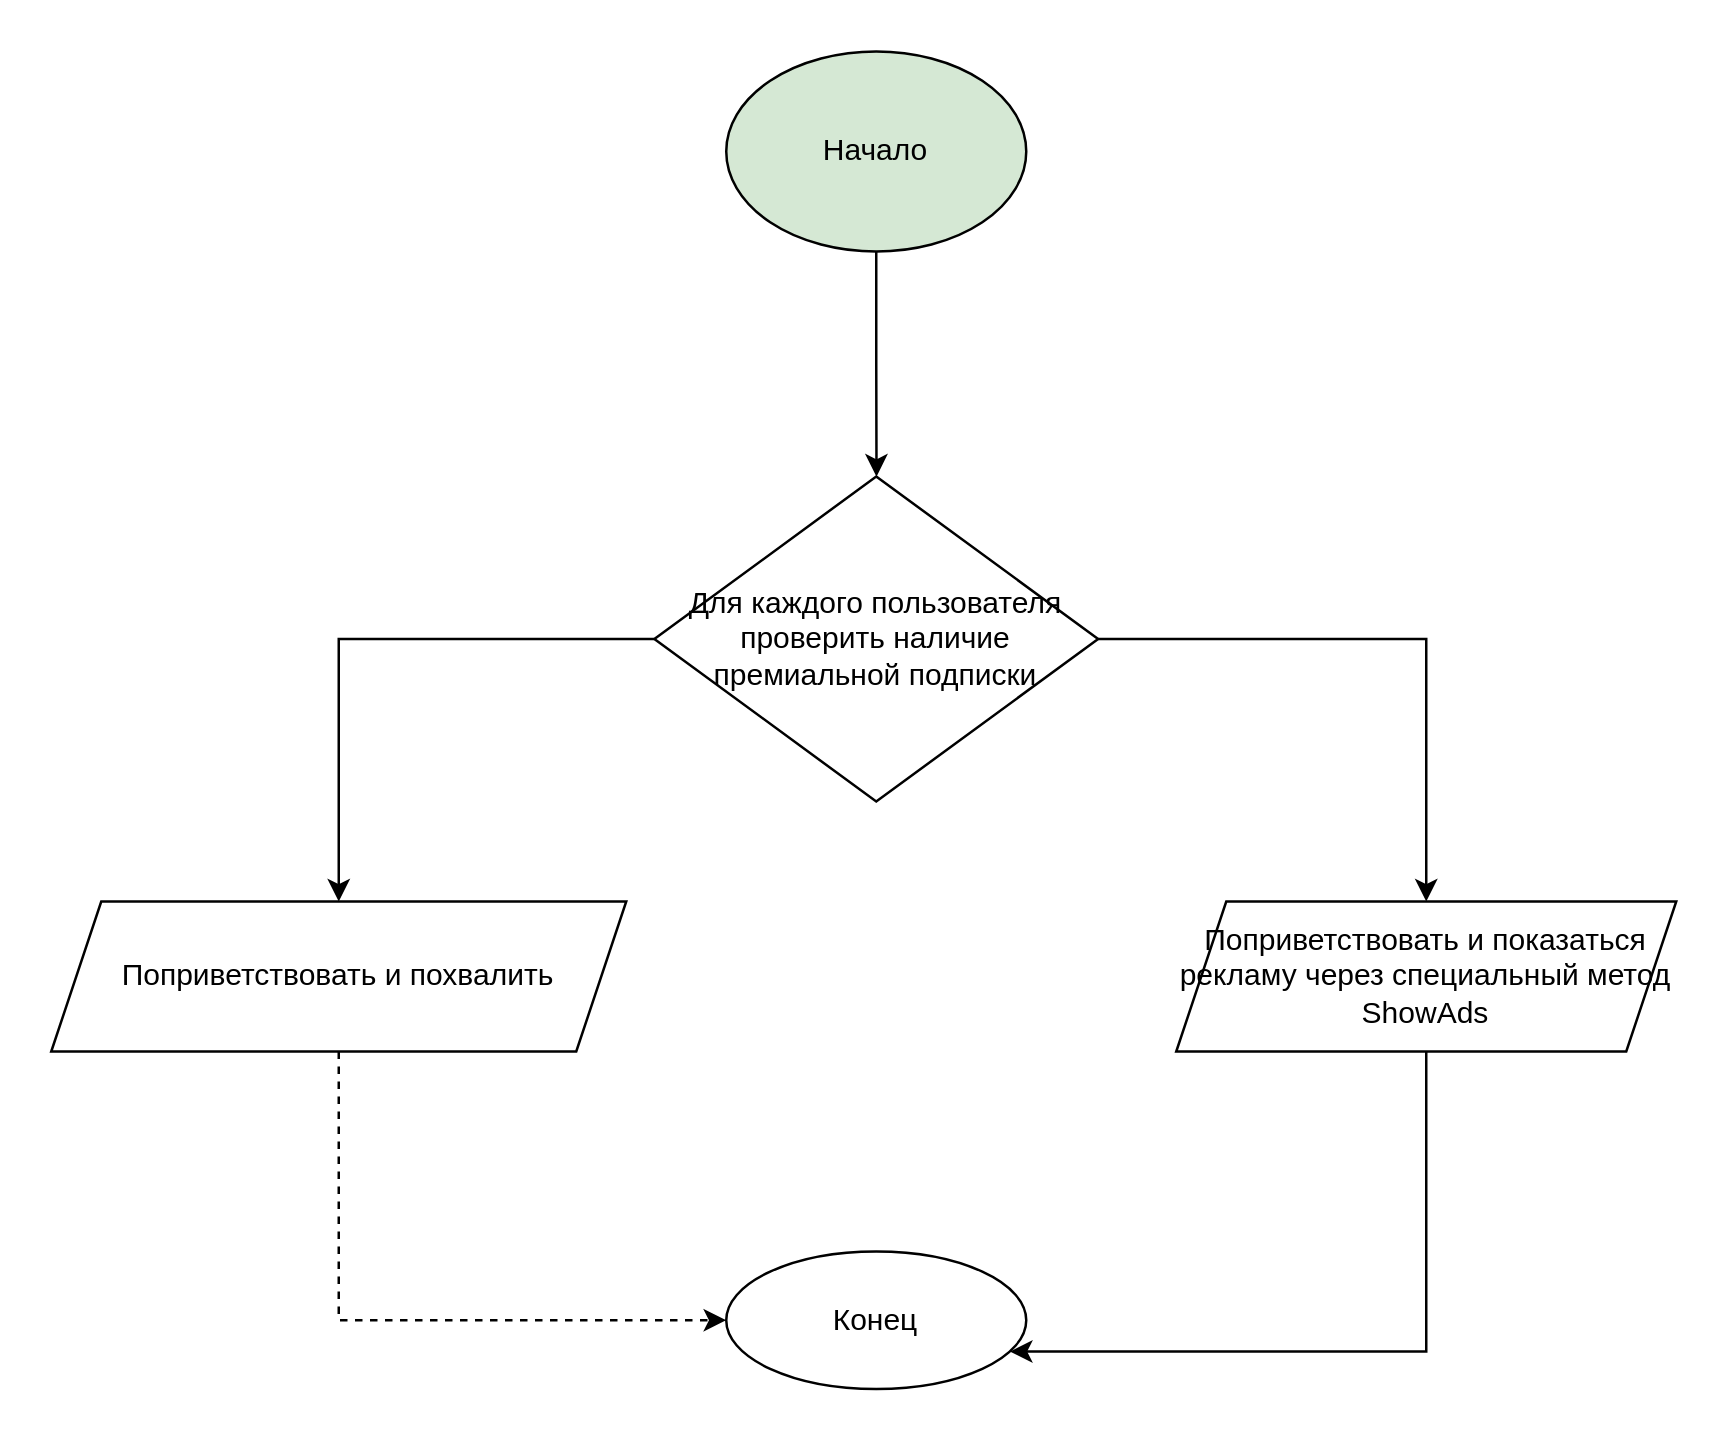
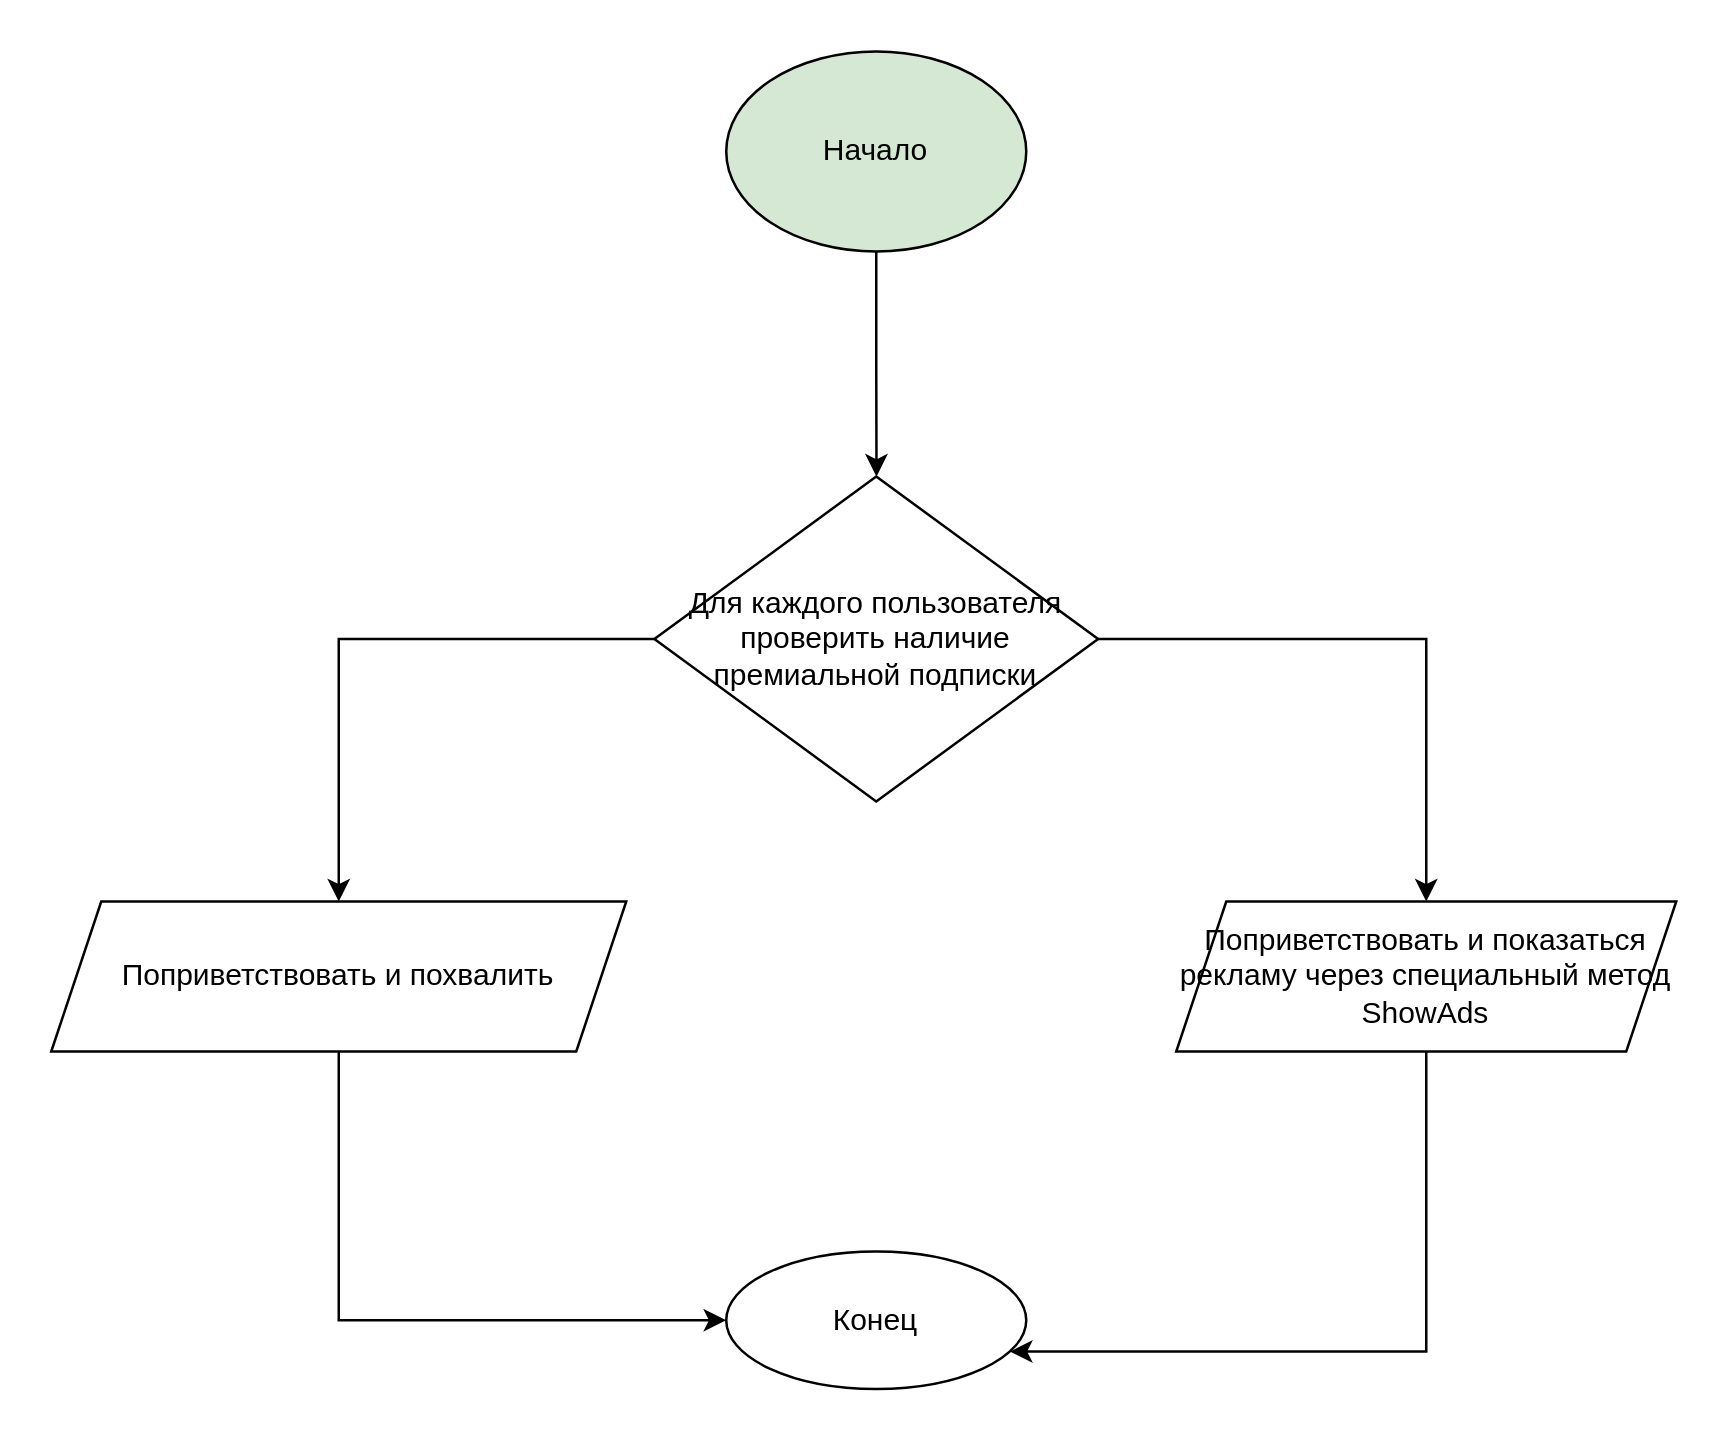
(393, 1320) -> (393, 1320)
